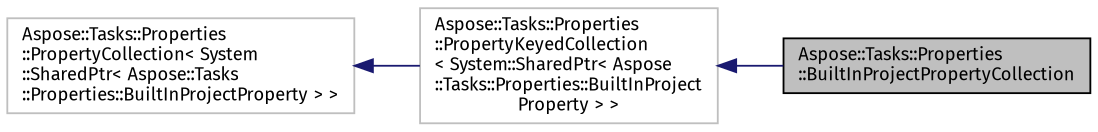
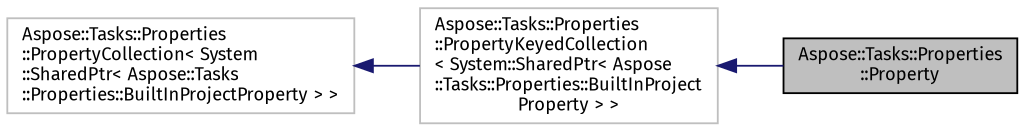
(937, 66) -> (900, 66)
